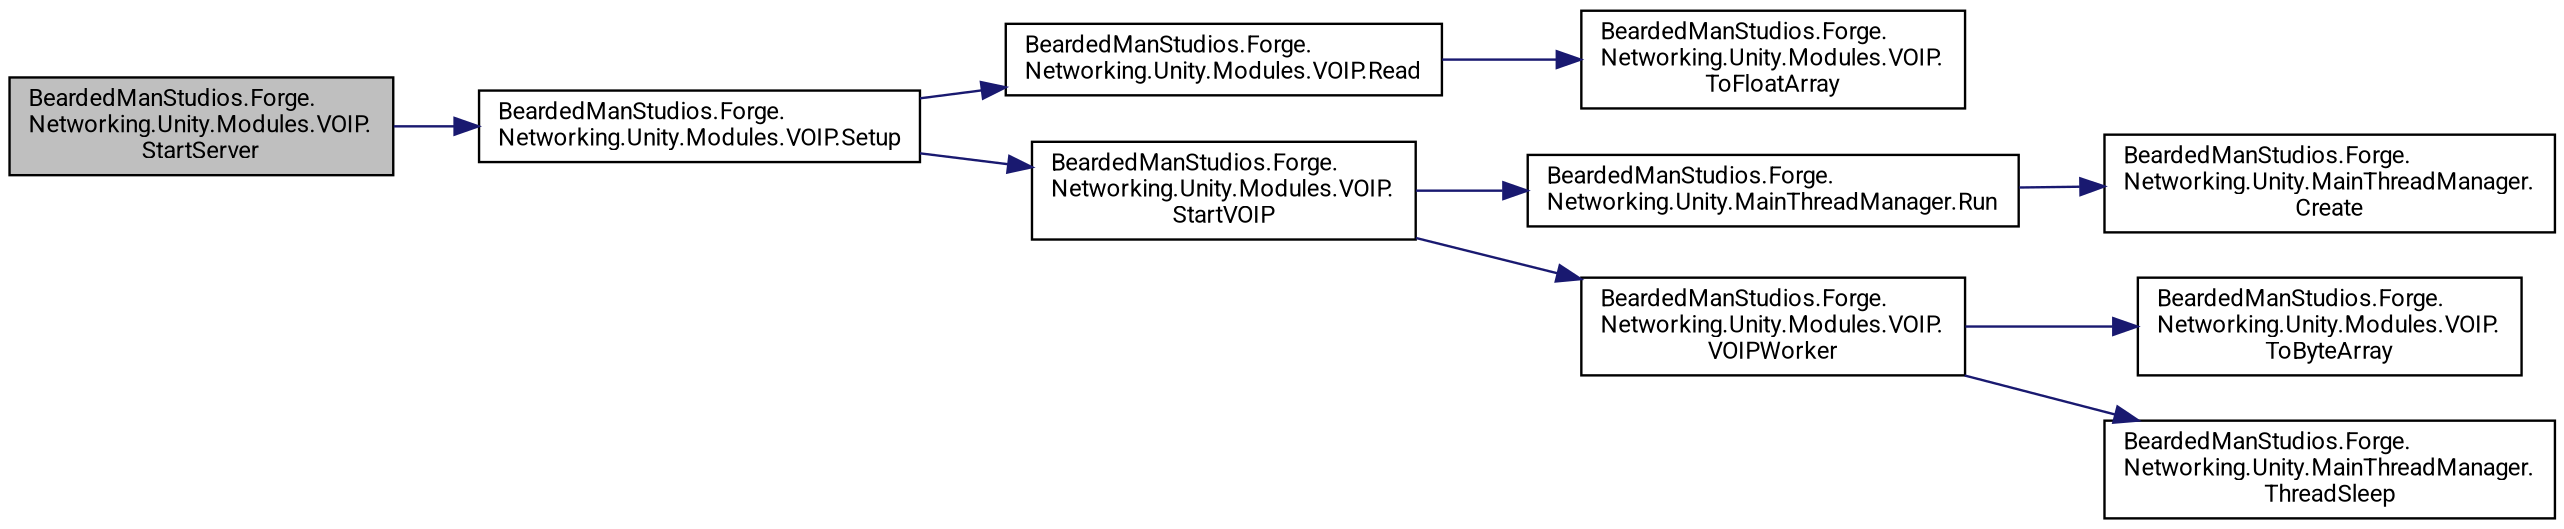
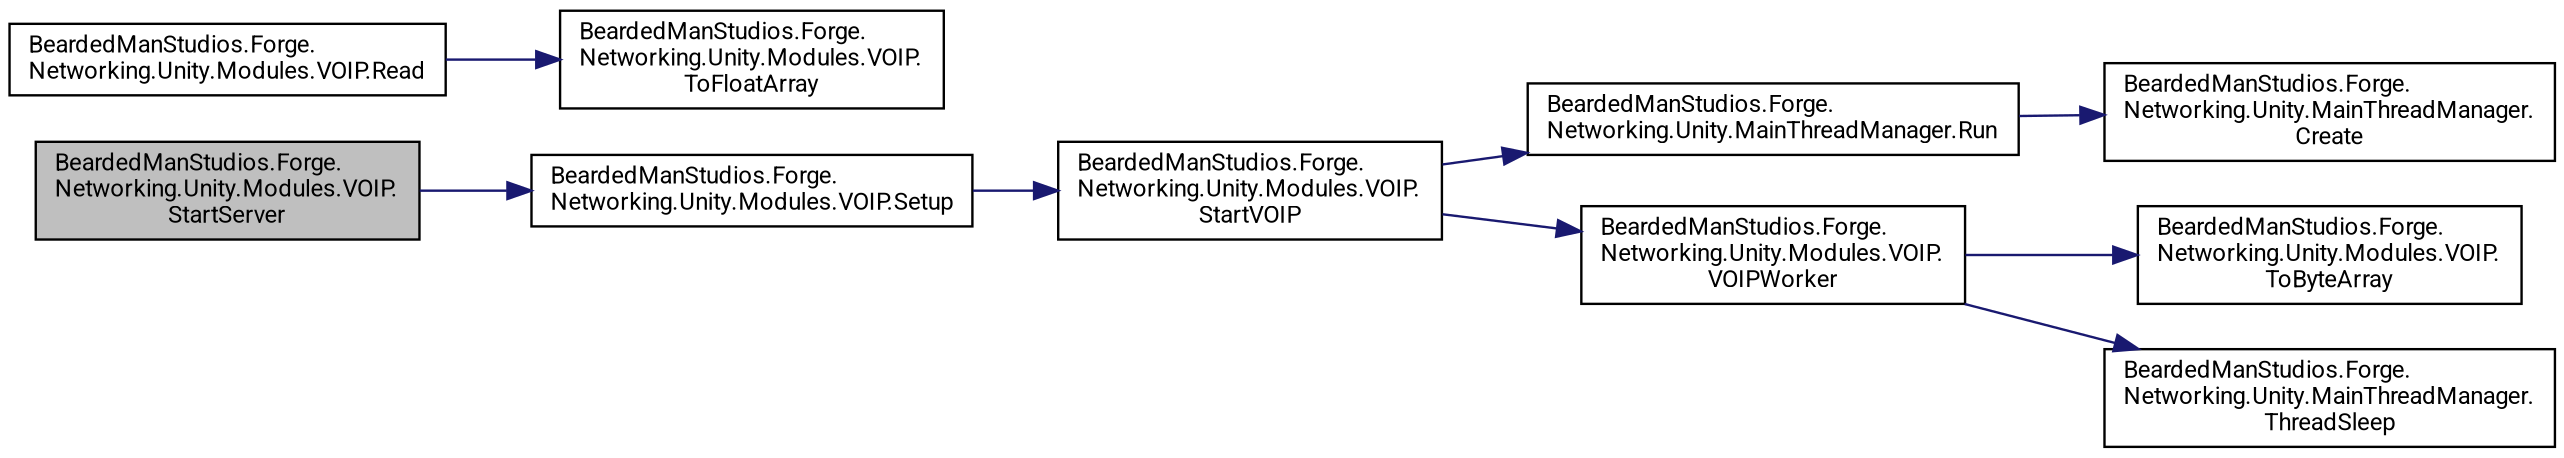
(951, 94) -> none
